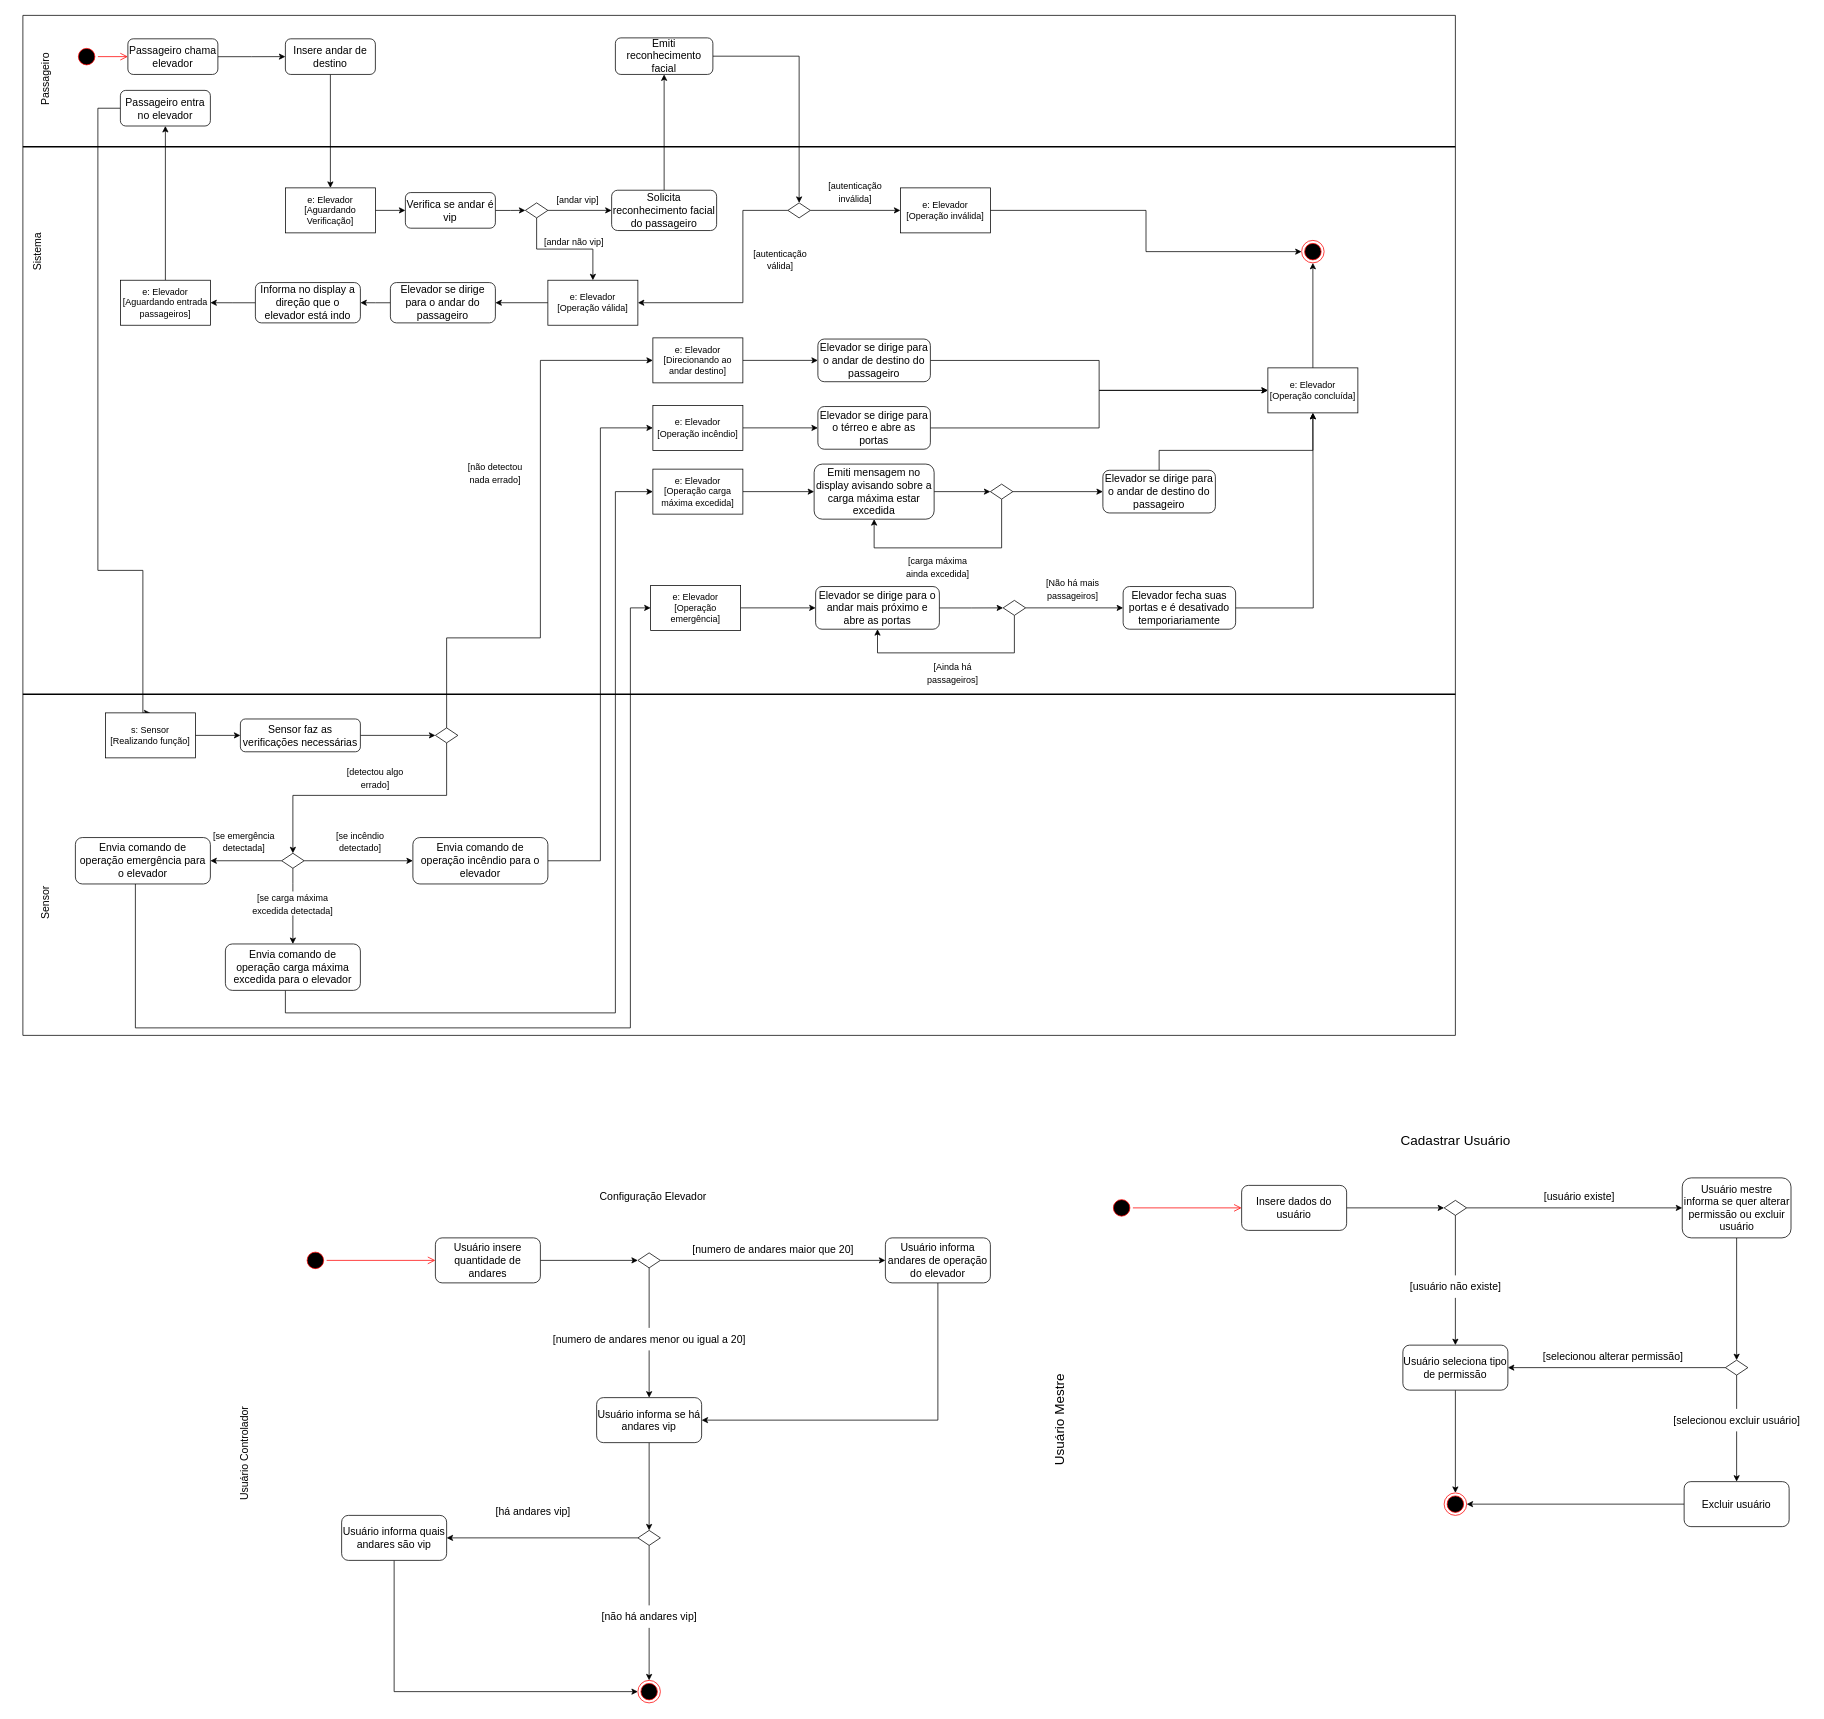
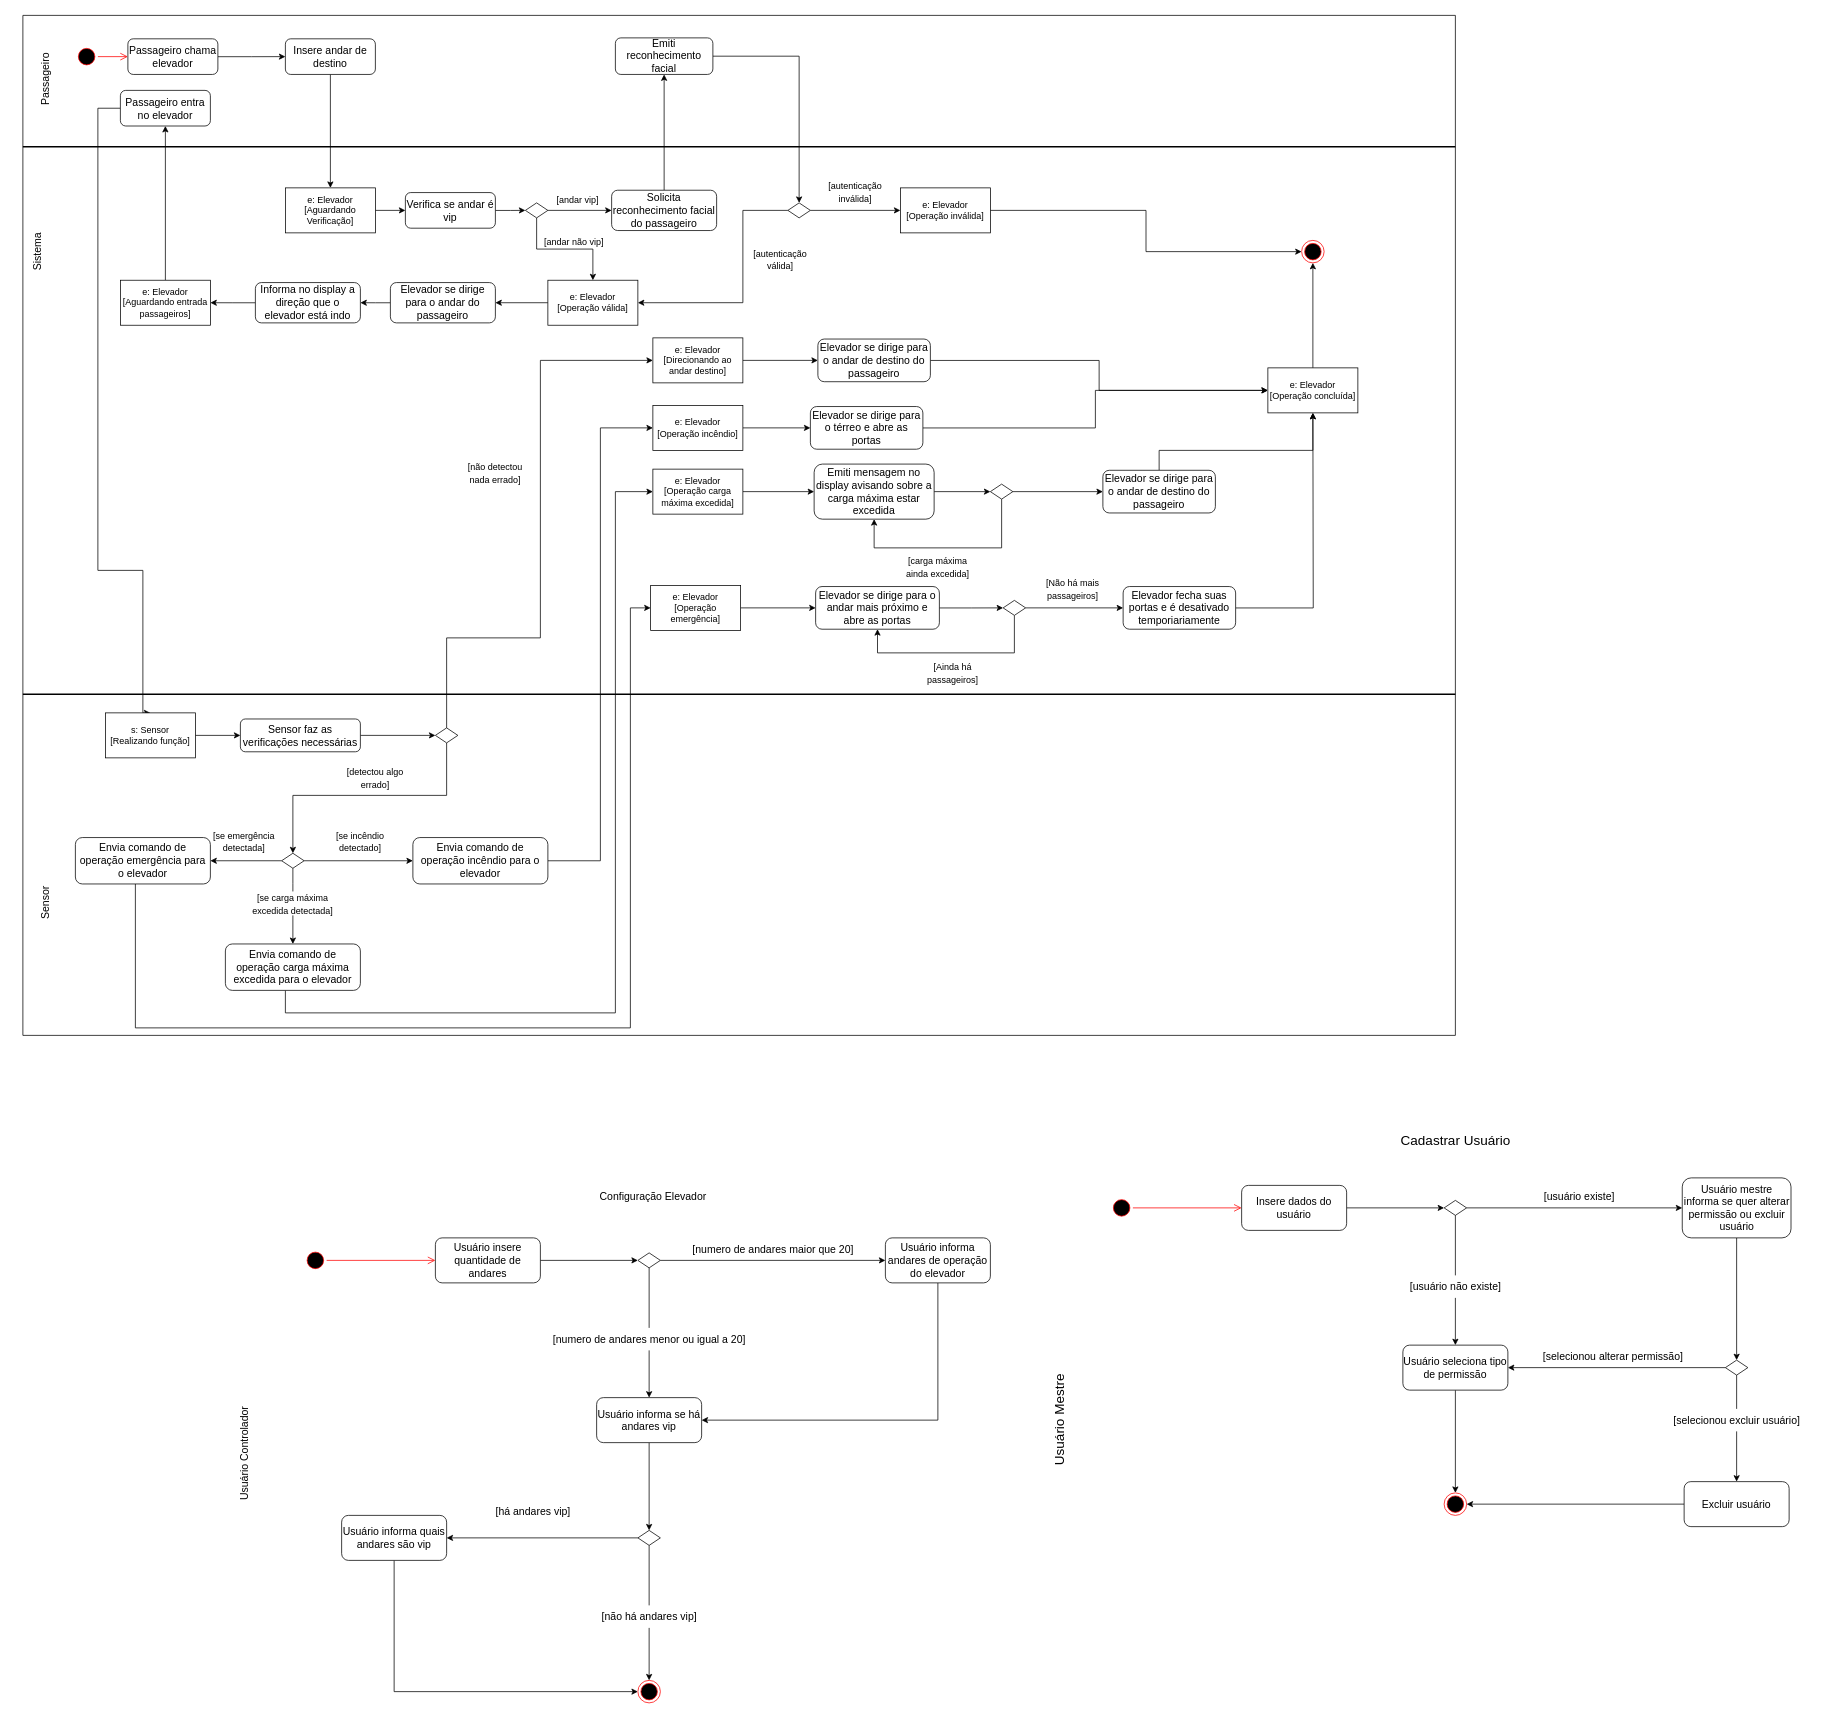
(874, 428) -> (867, 428)
